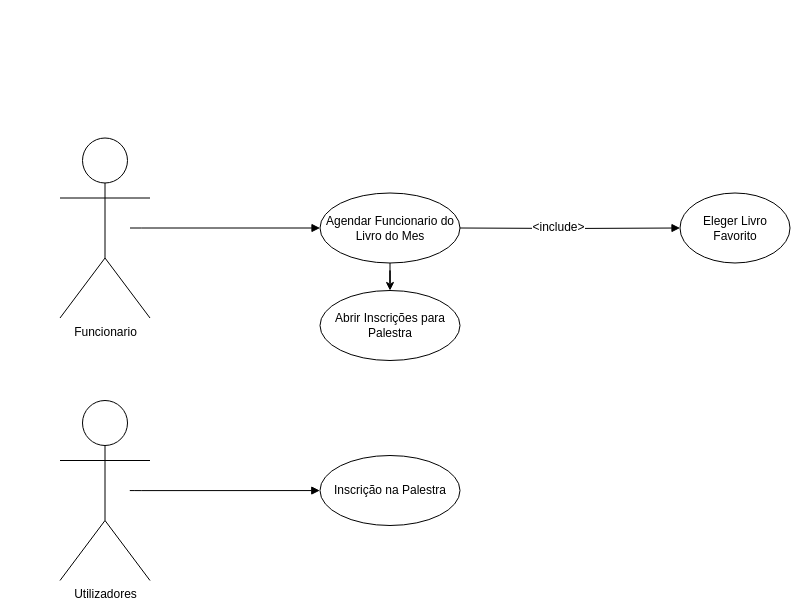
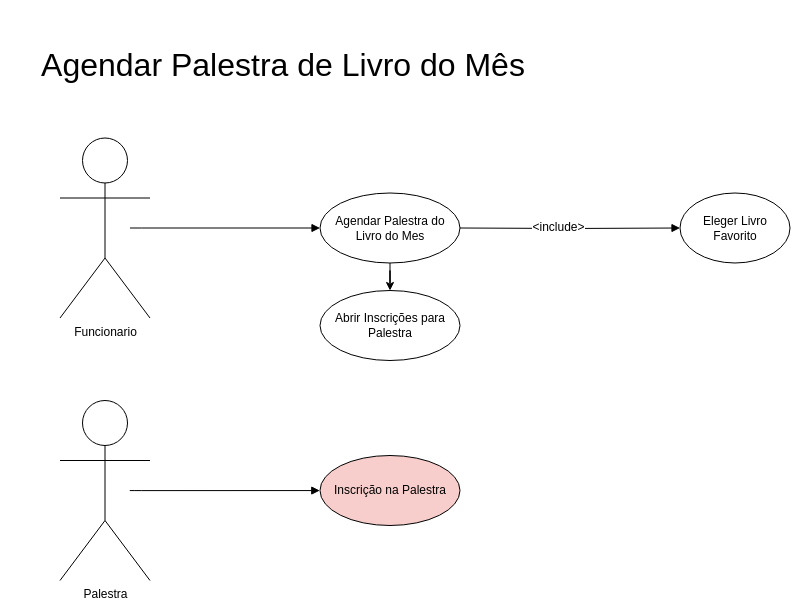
none -> (284, 66)
(391, 229) -> (391, 229)
(390, 491) -> (390, 491)
(106, 595) -> (106, 595)
